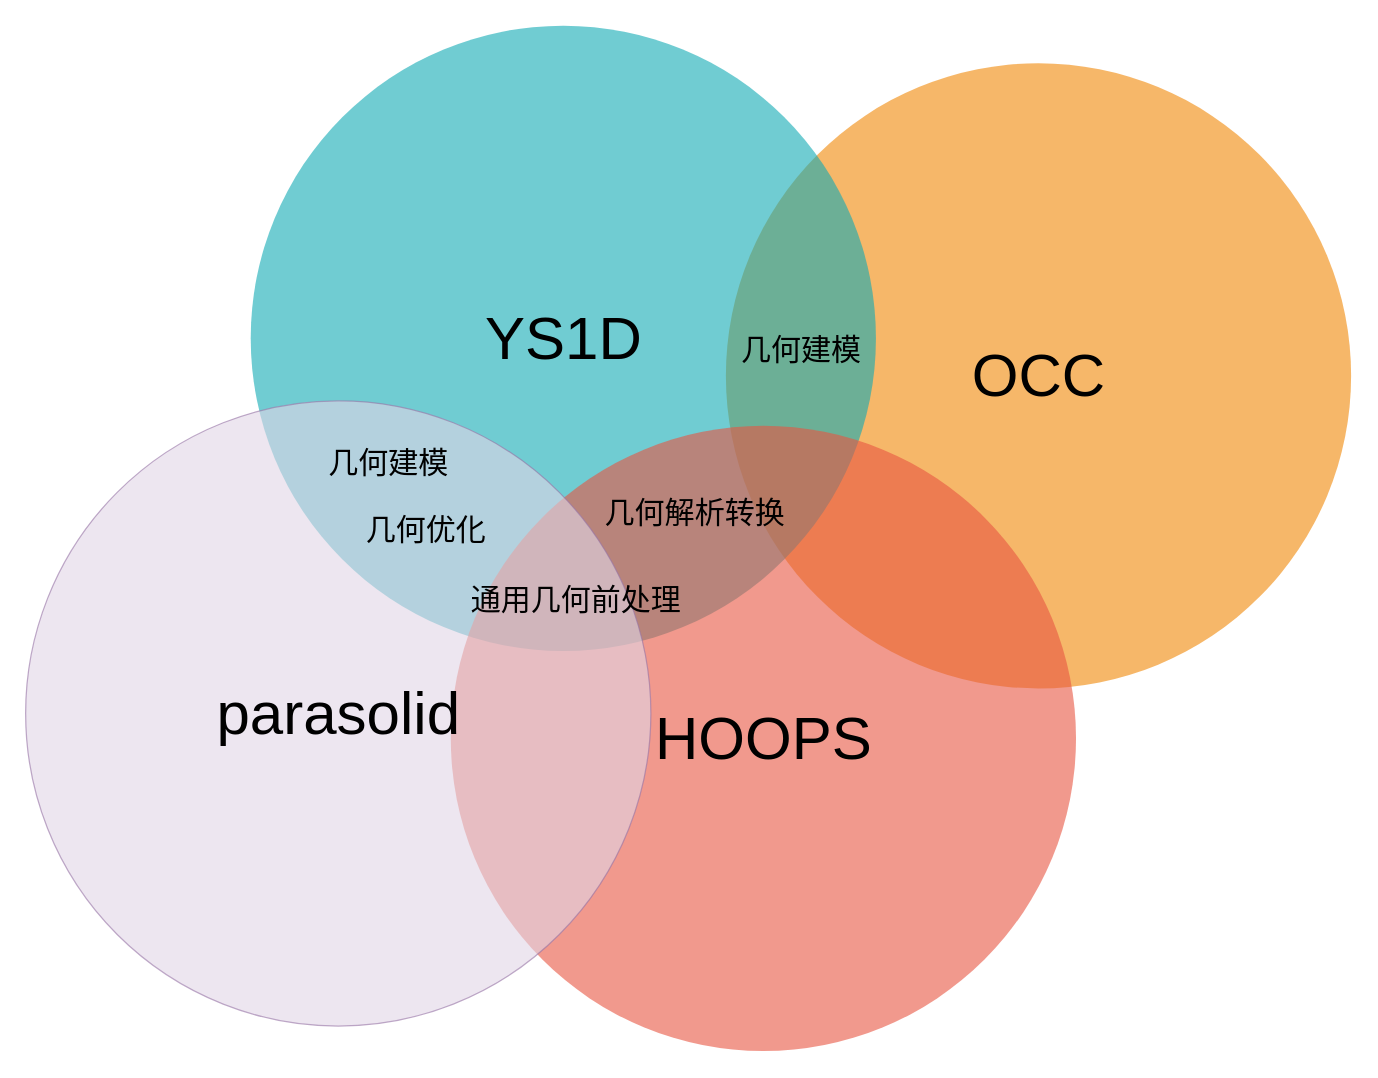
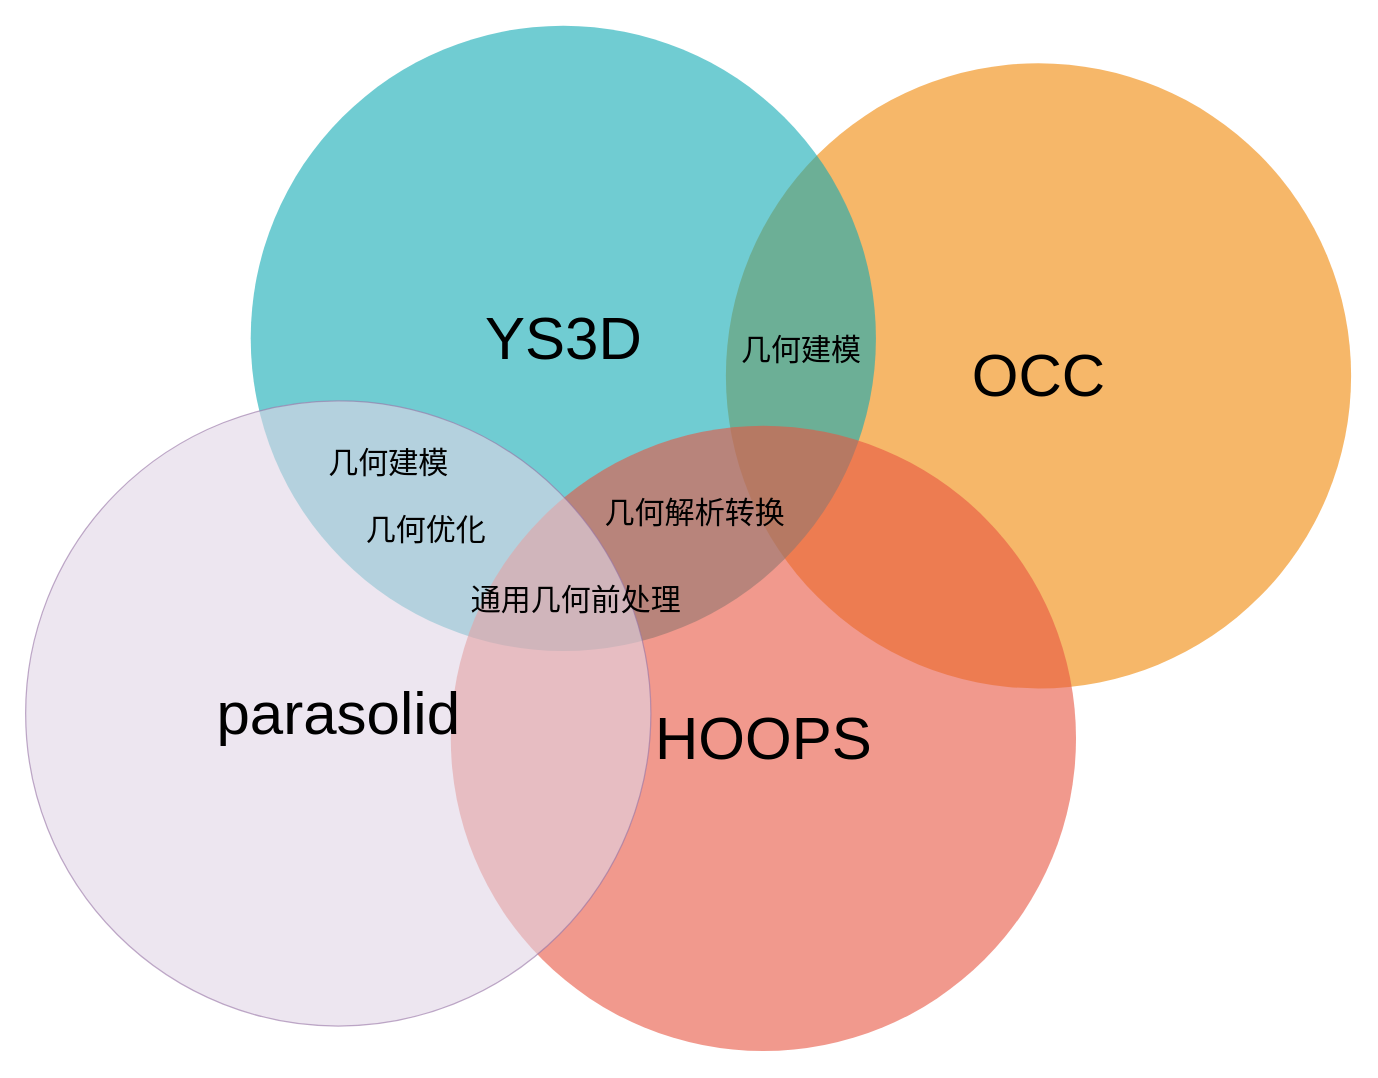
(564, 338) -> (564, 338)
